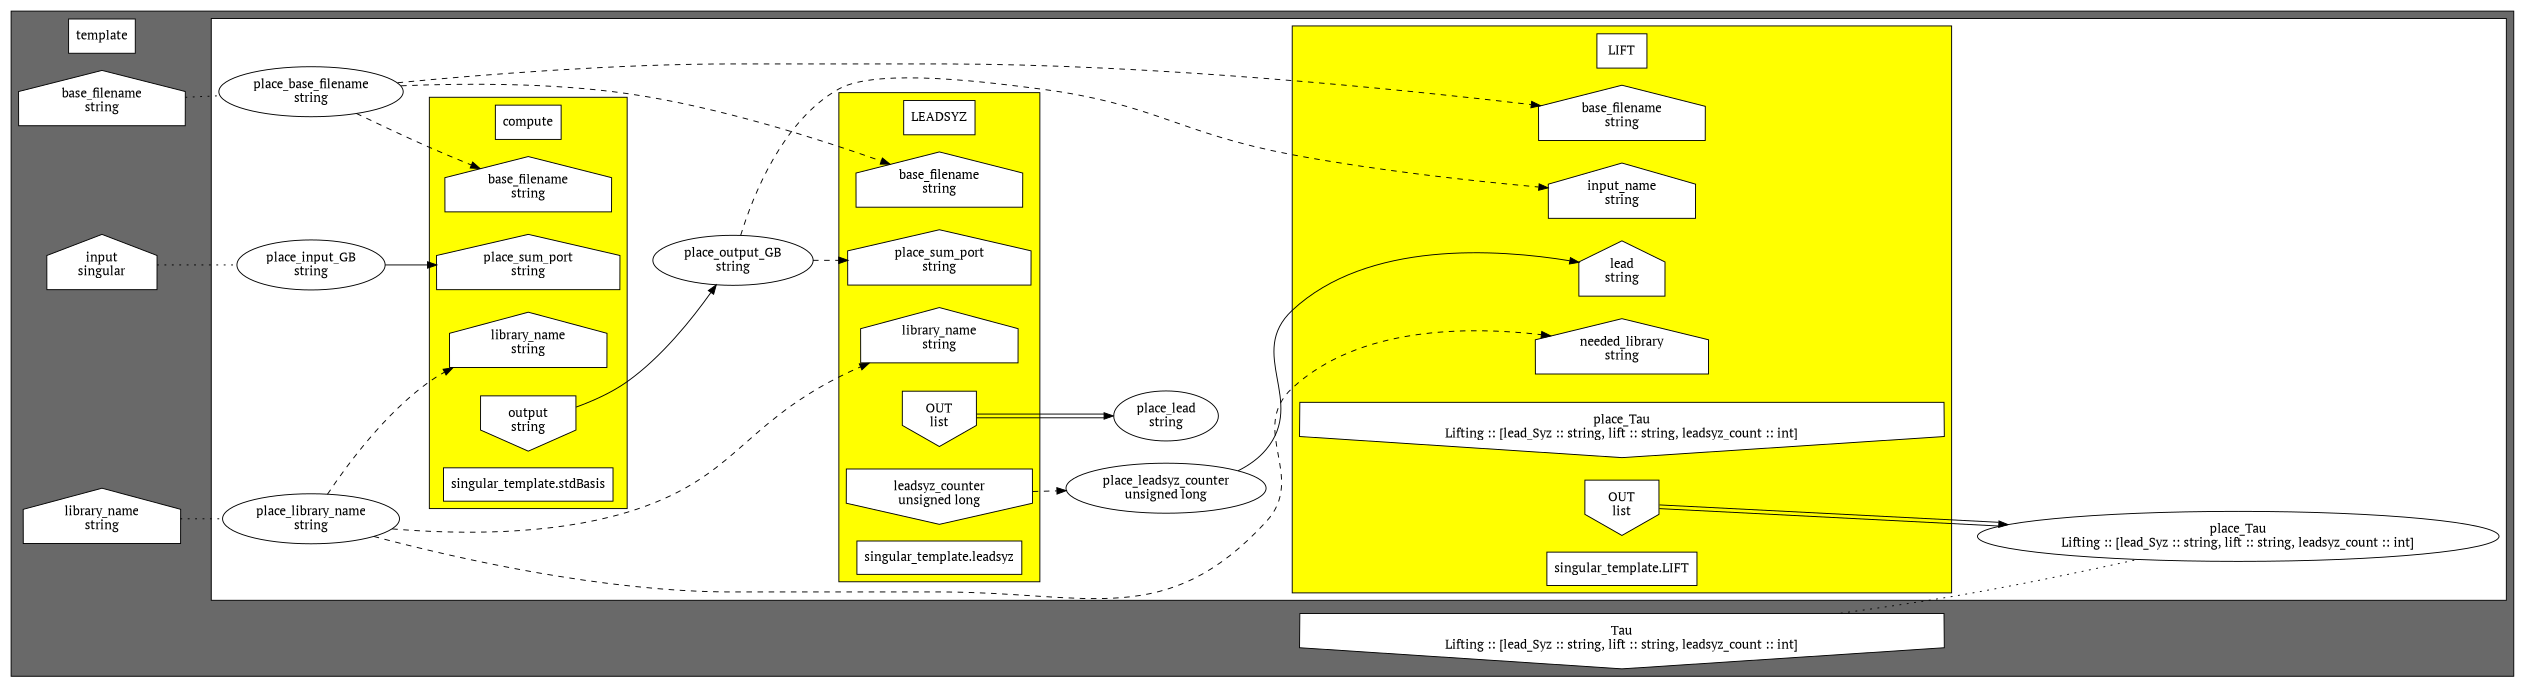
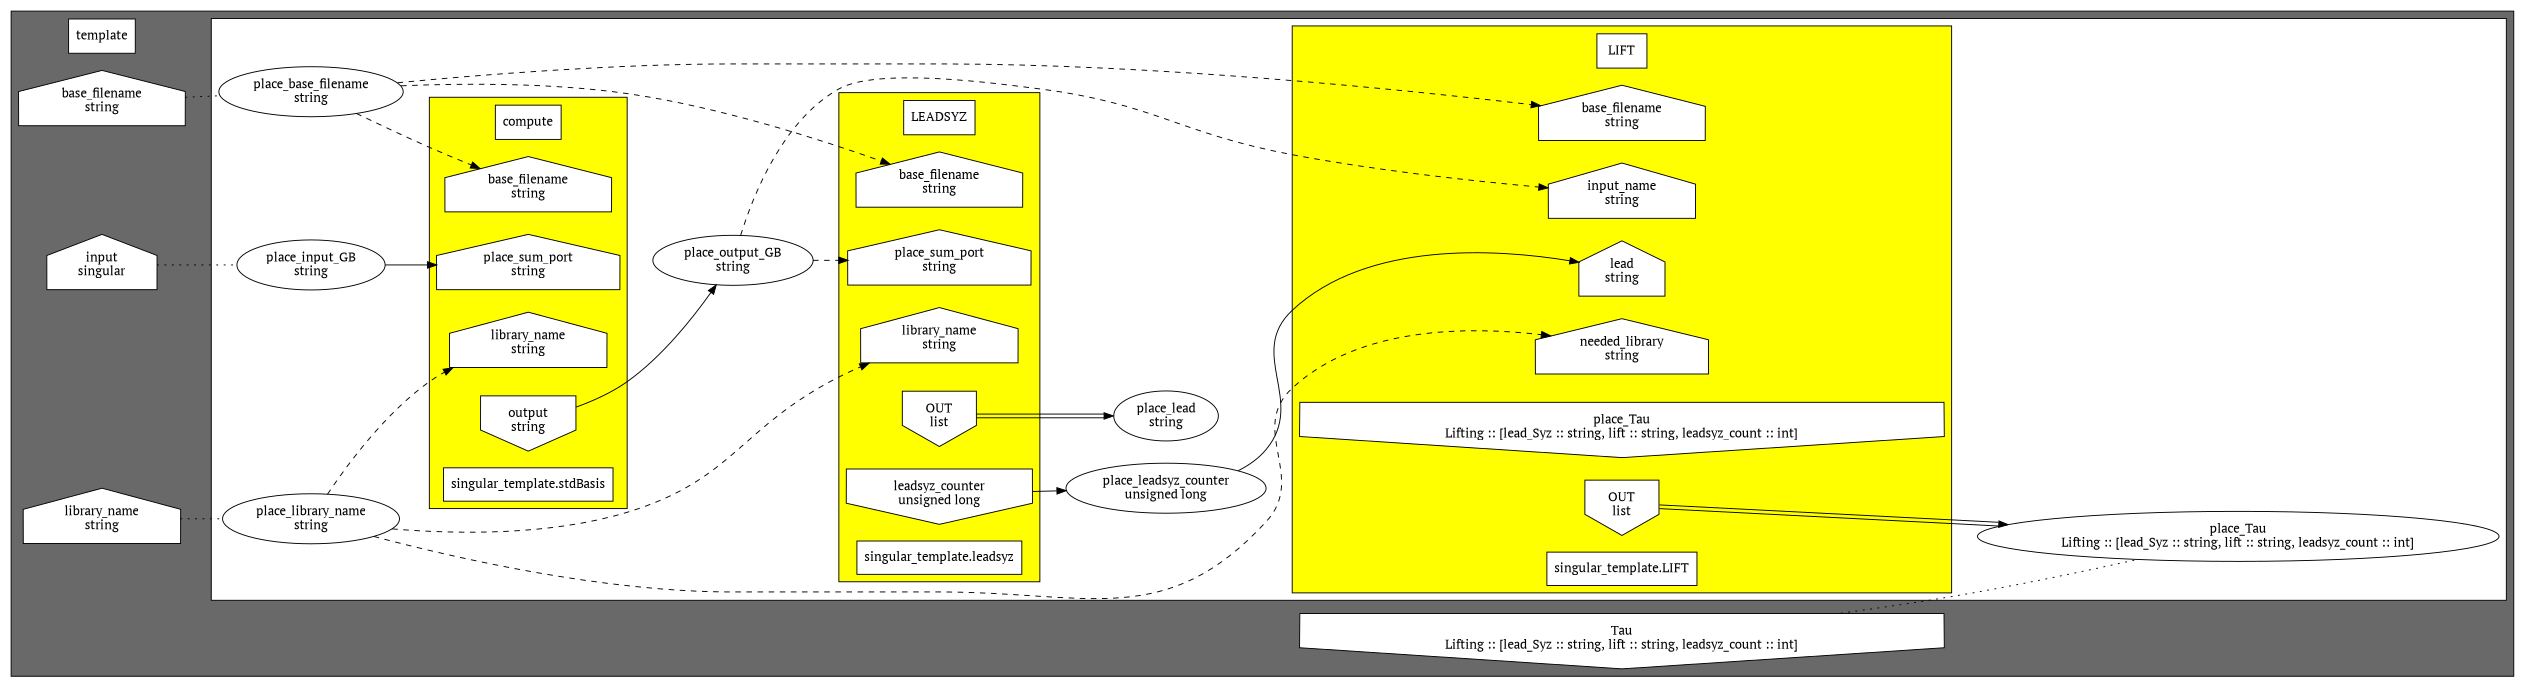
(1046, 491) -> (1046, 491)
